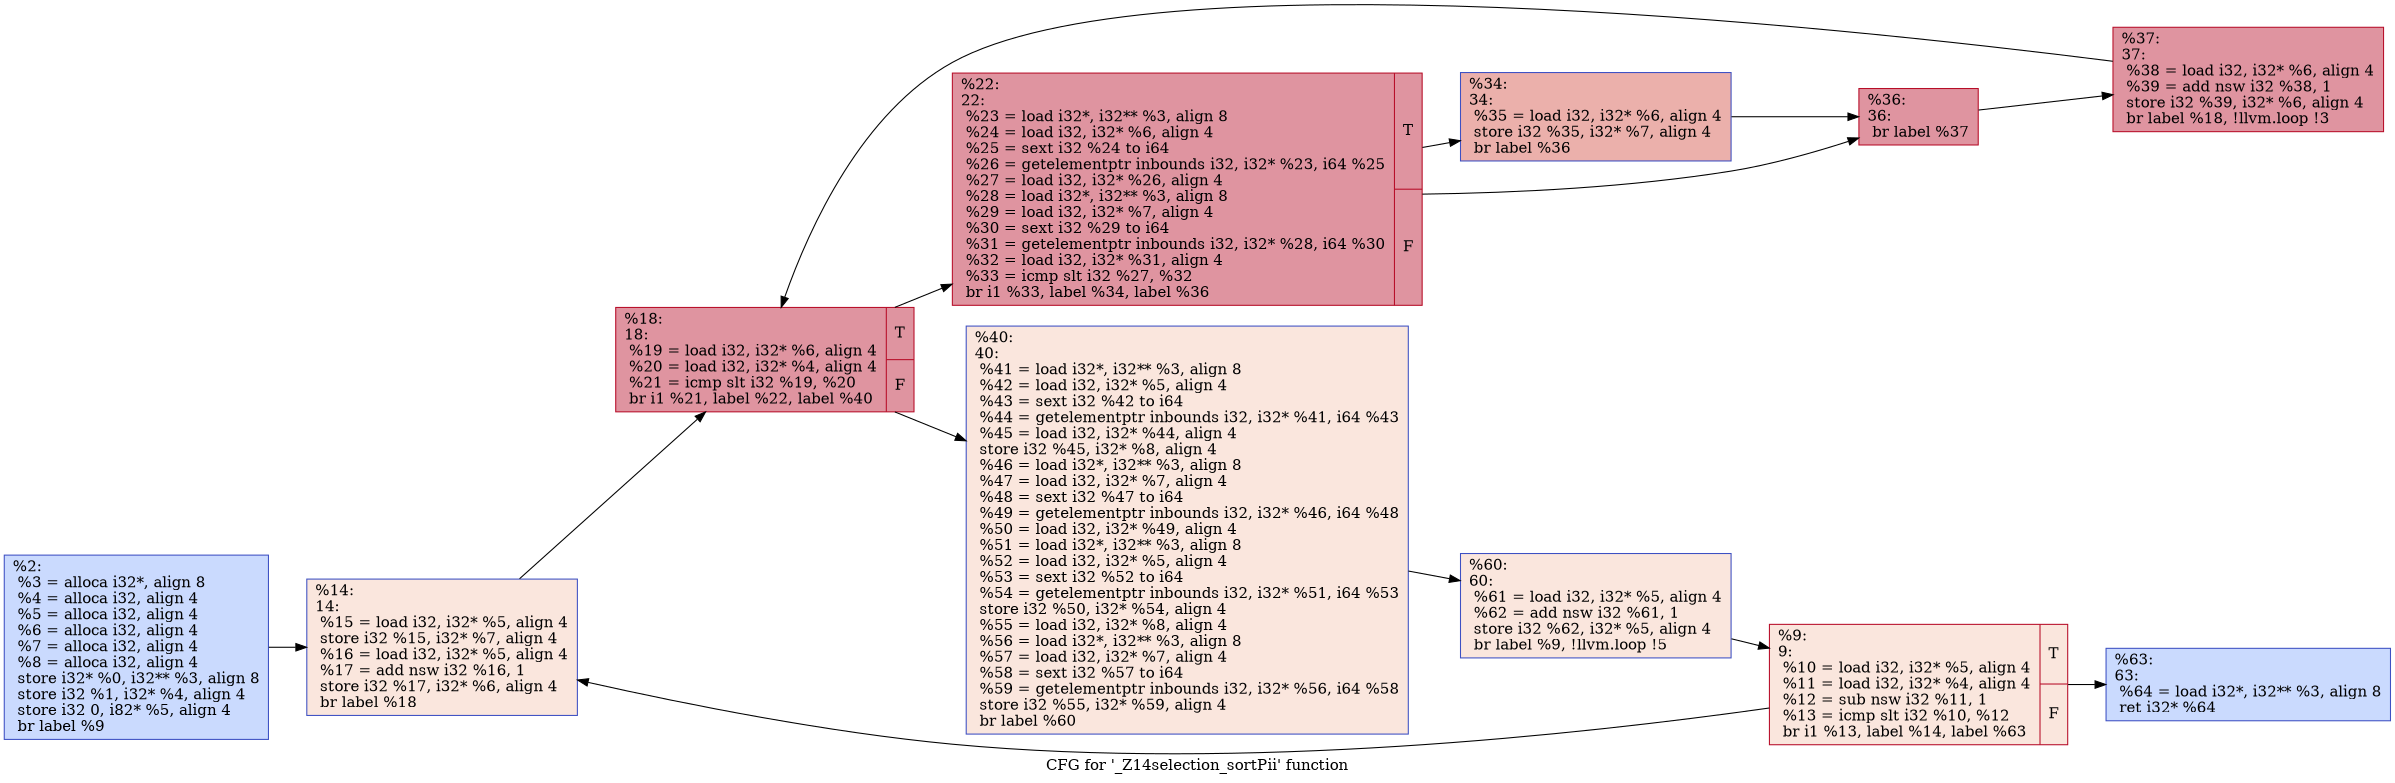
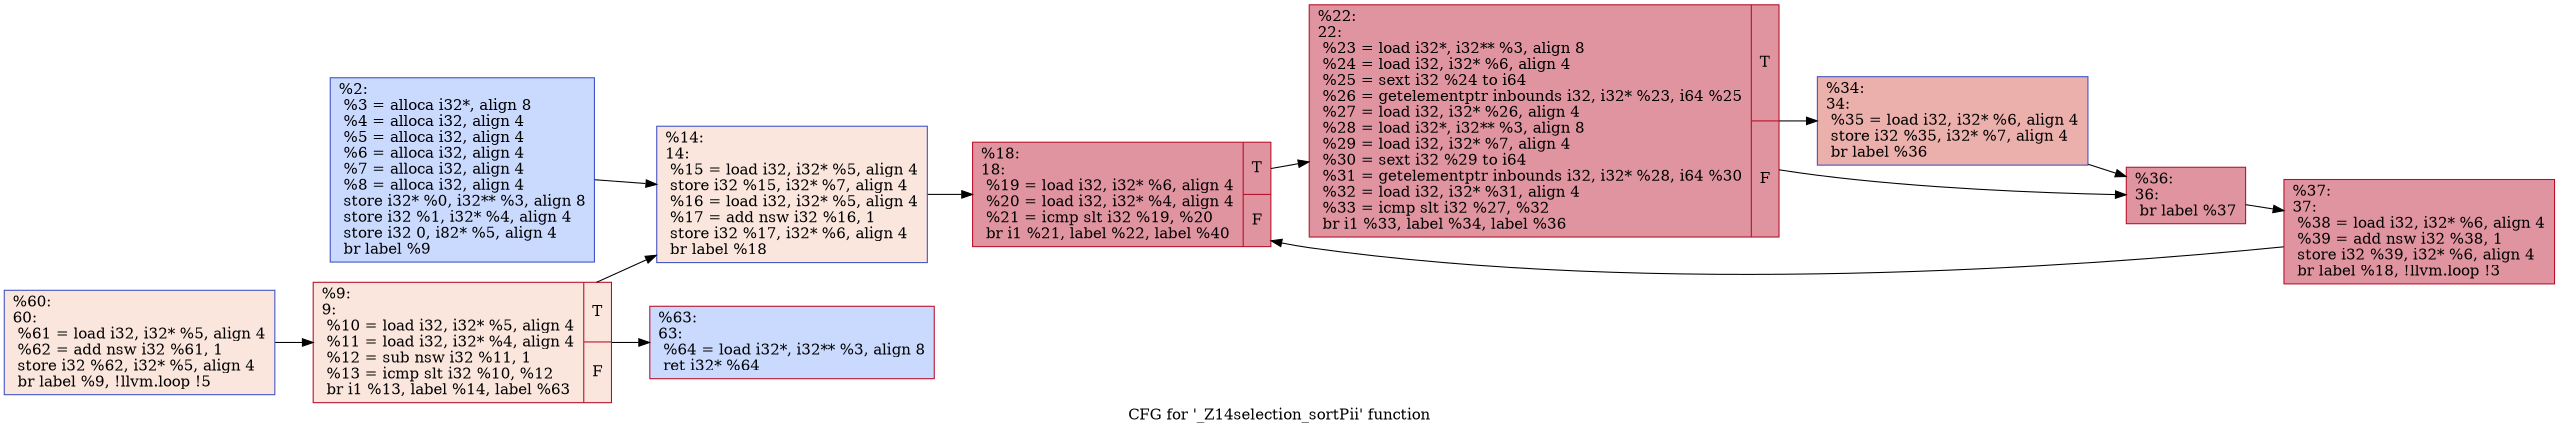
(1187, 530) -> none
(2248, 685) -> (792, 342)
